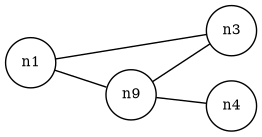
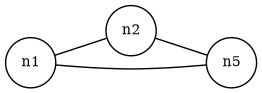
(231, 31) -> (231, 63)
(131, 95) -> (131, 31)
(231, 106) -> none
